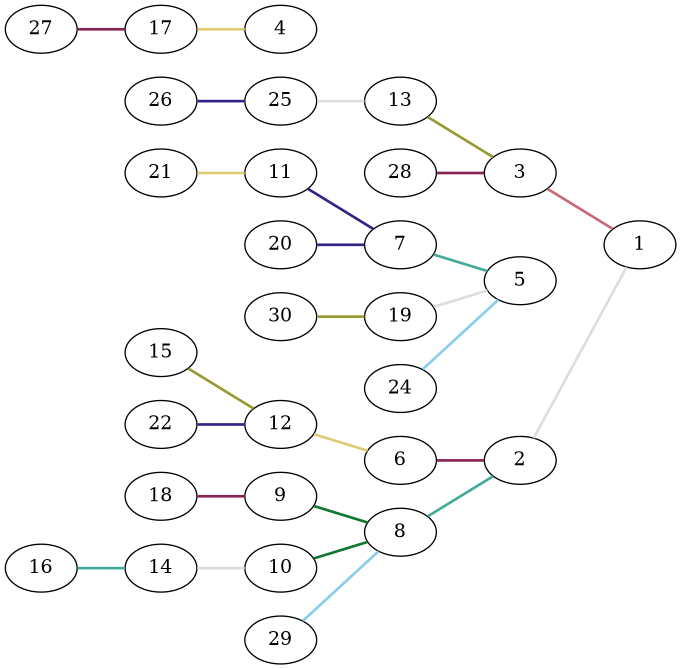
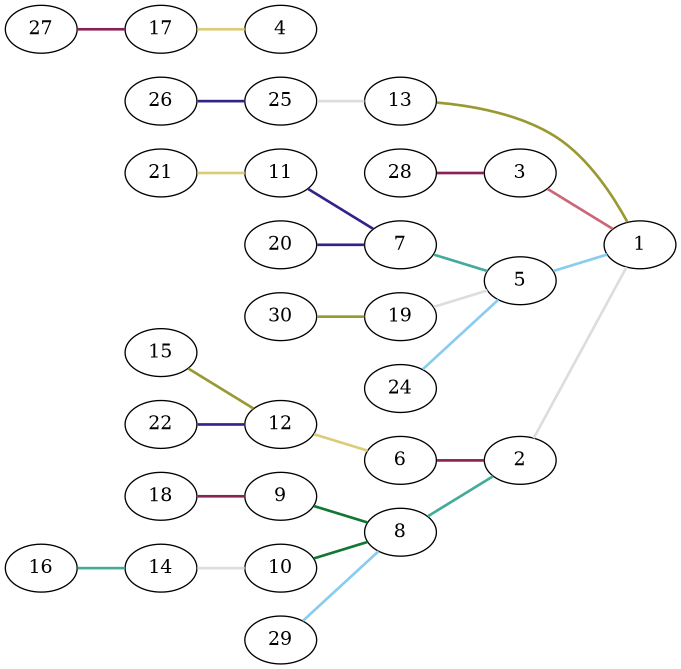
(460, 137) -> (550, 134)
none -> (580, 263)
